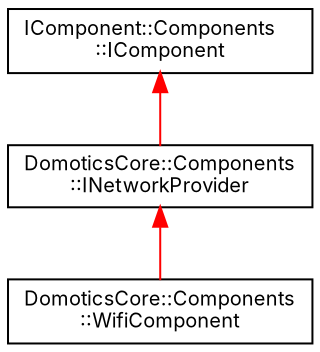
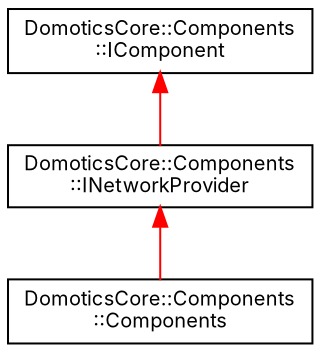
(160, 41) -> (160, 41)
(160, 311) -> (160, 311)
